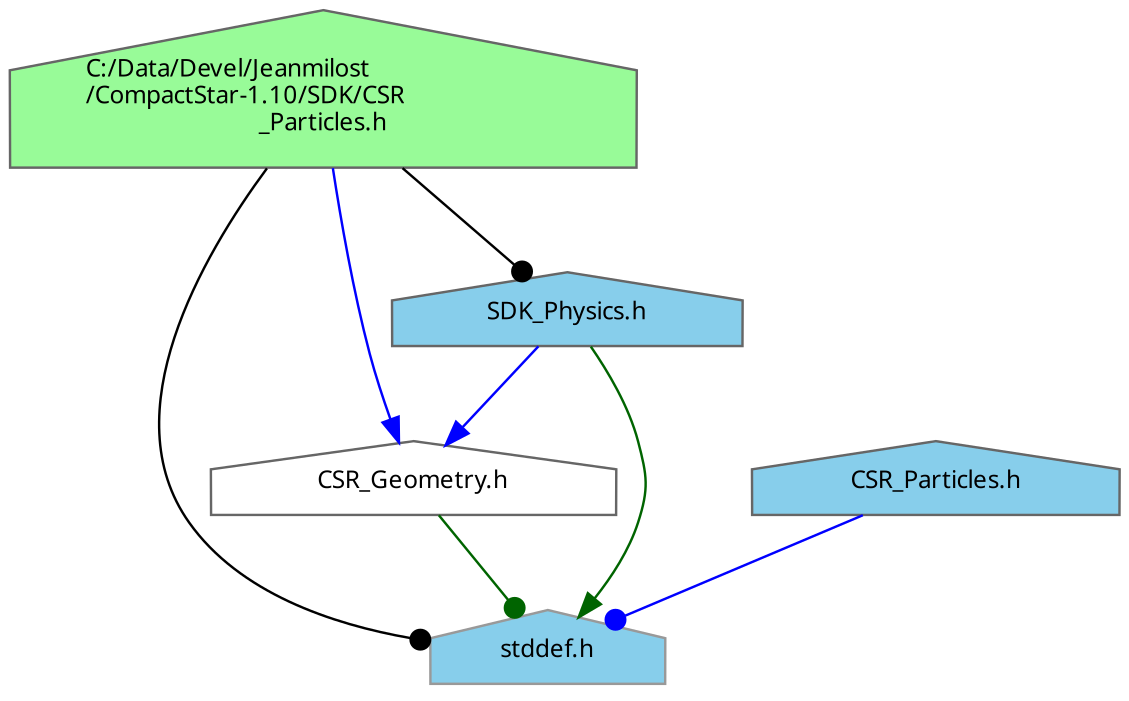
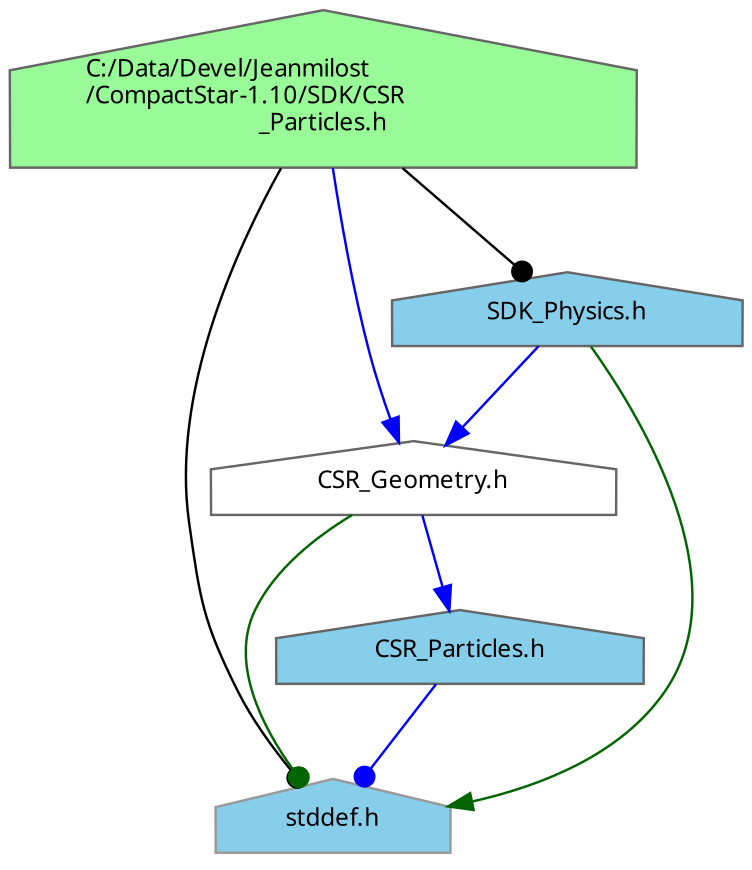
none -> (432, 551)
